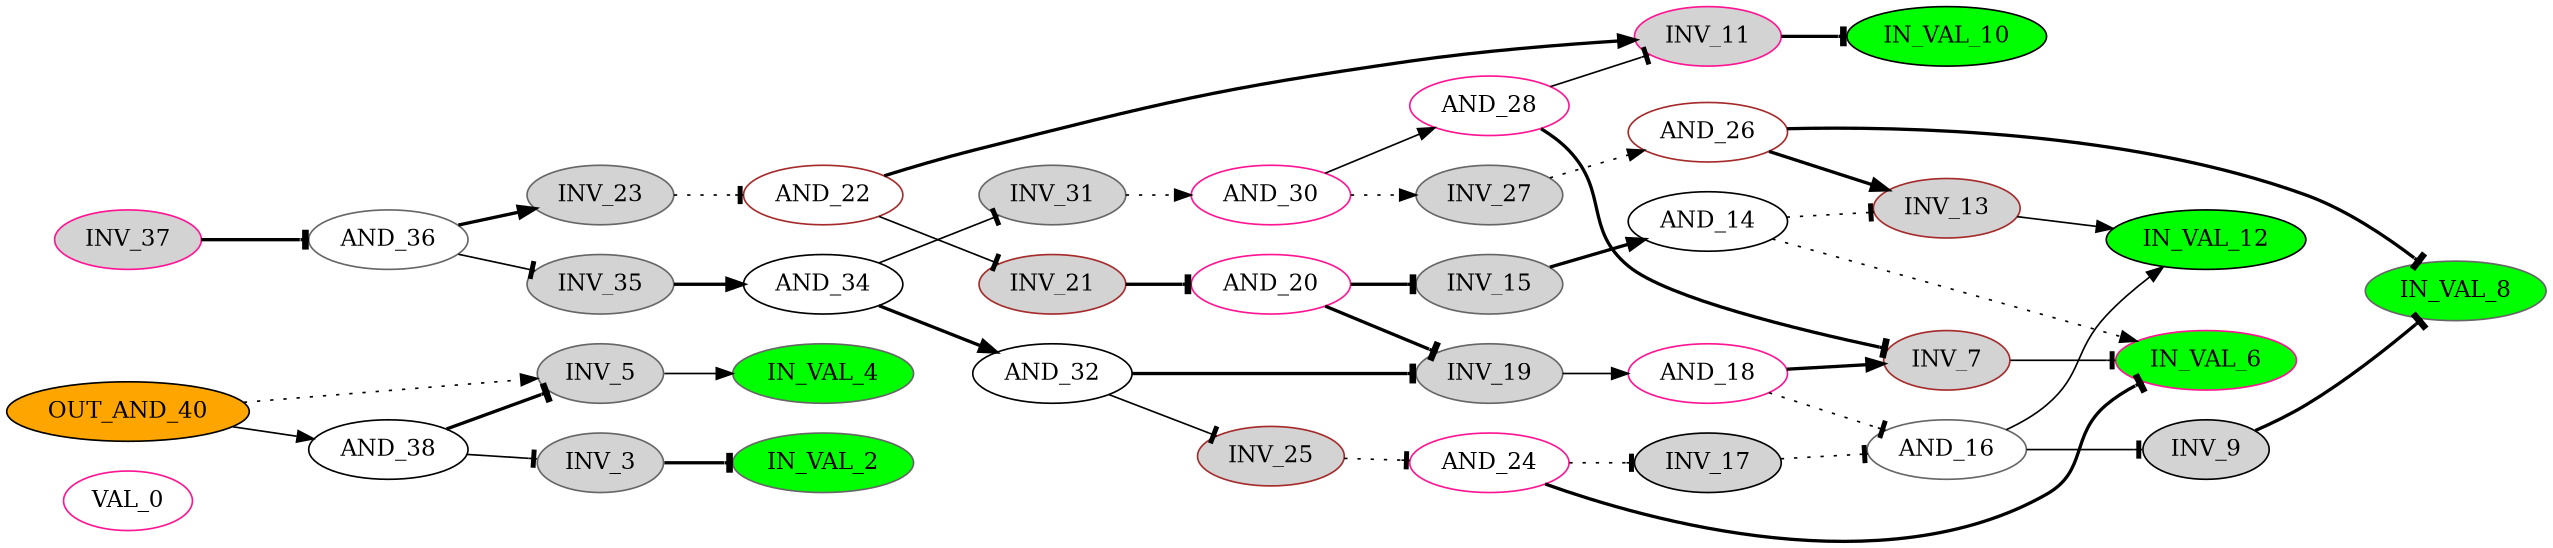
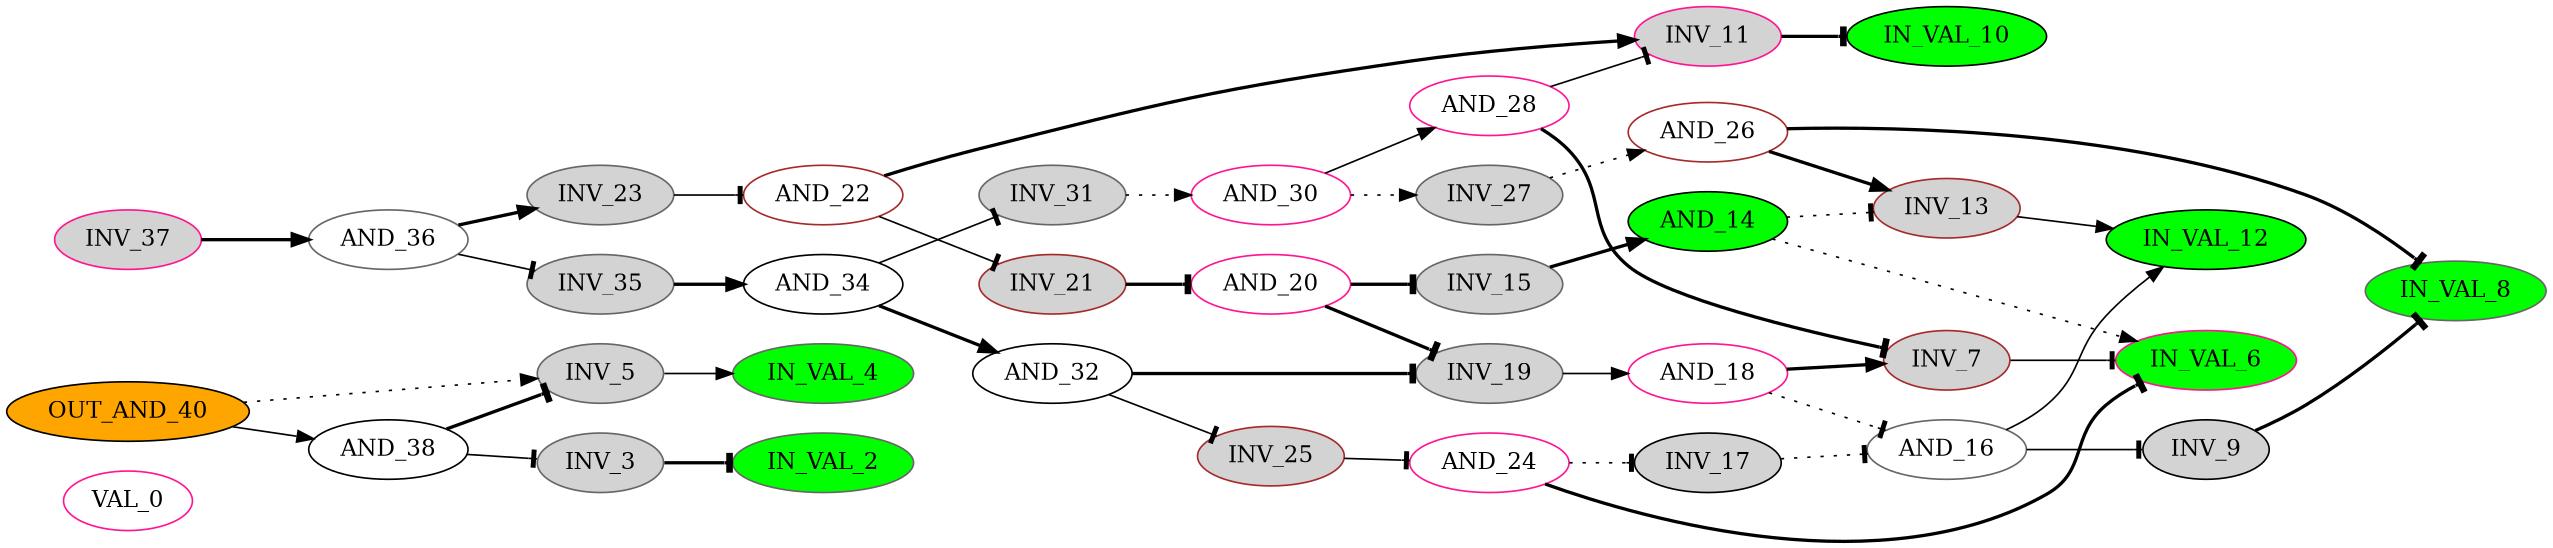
(704, 195) -> (704, 195)
(1708, 221) -> (1708, 221)
(251, 240) -> (247, 240)
(1373, 459) -> (1373, 459)
